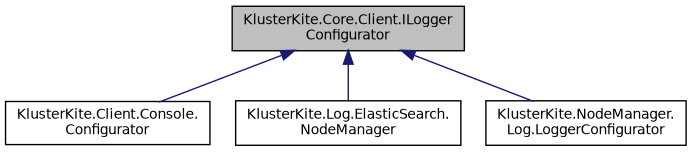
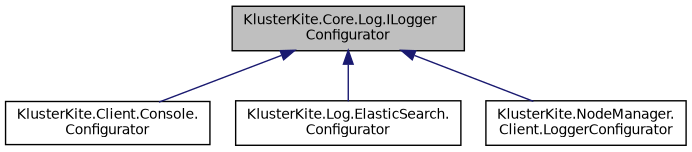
(348, 29) -> (348, 29)
(348, 123) -> (348, 123)
(586, 123) -> (586, 123)
